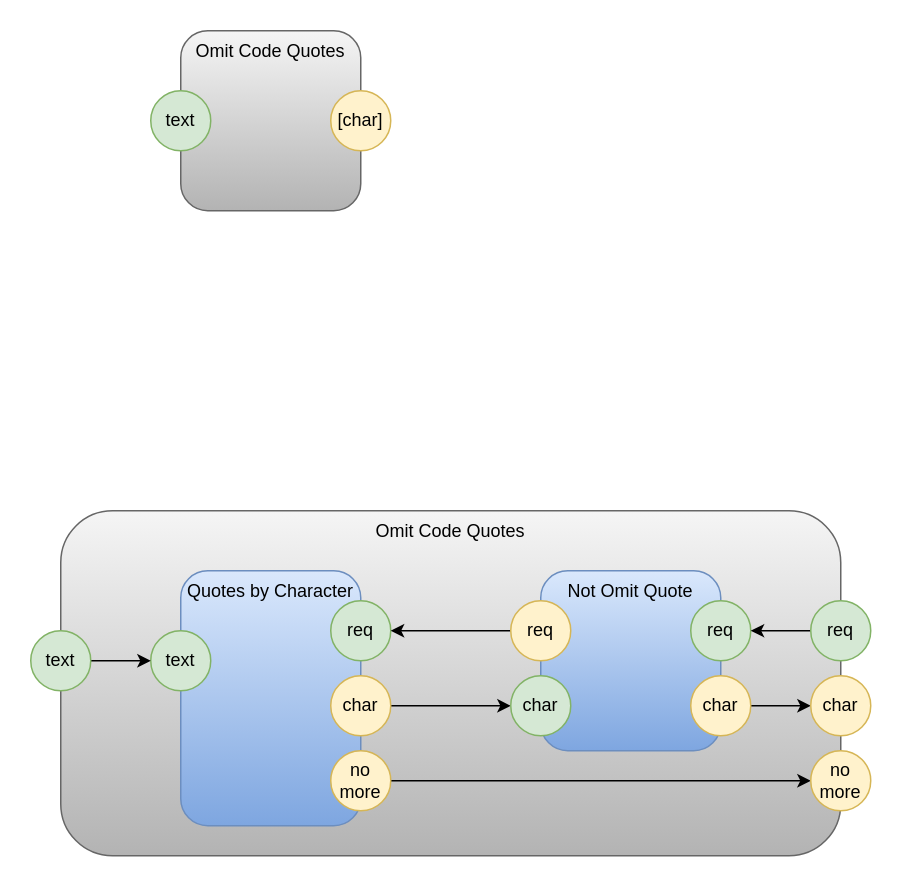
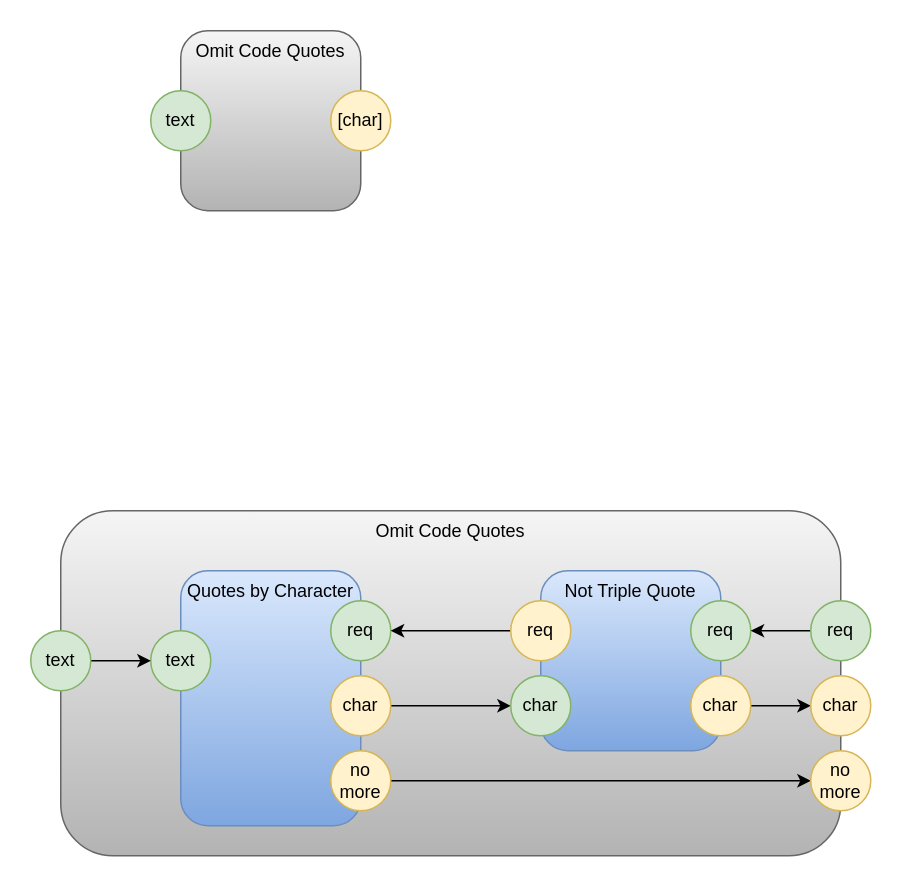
(631, 592) -> (631, 592)
